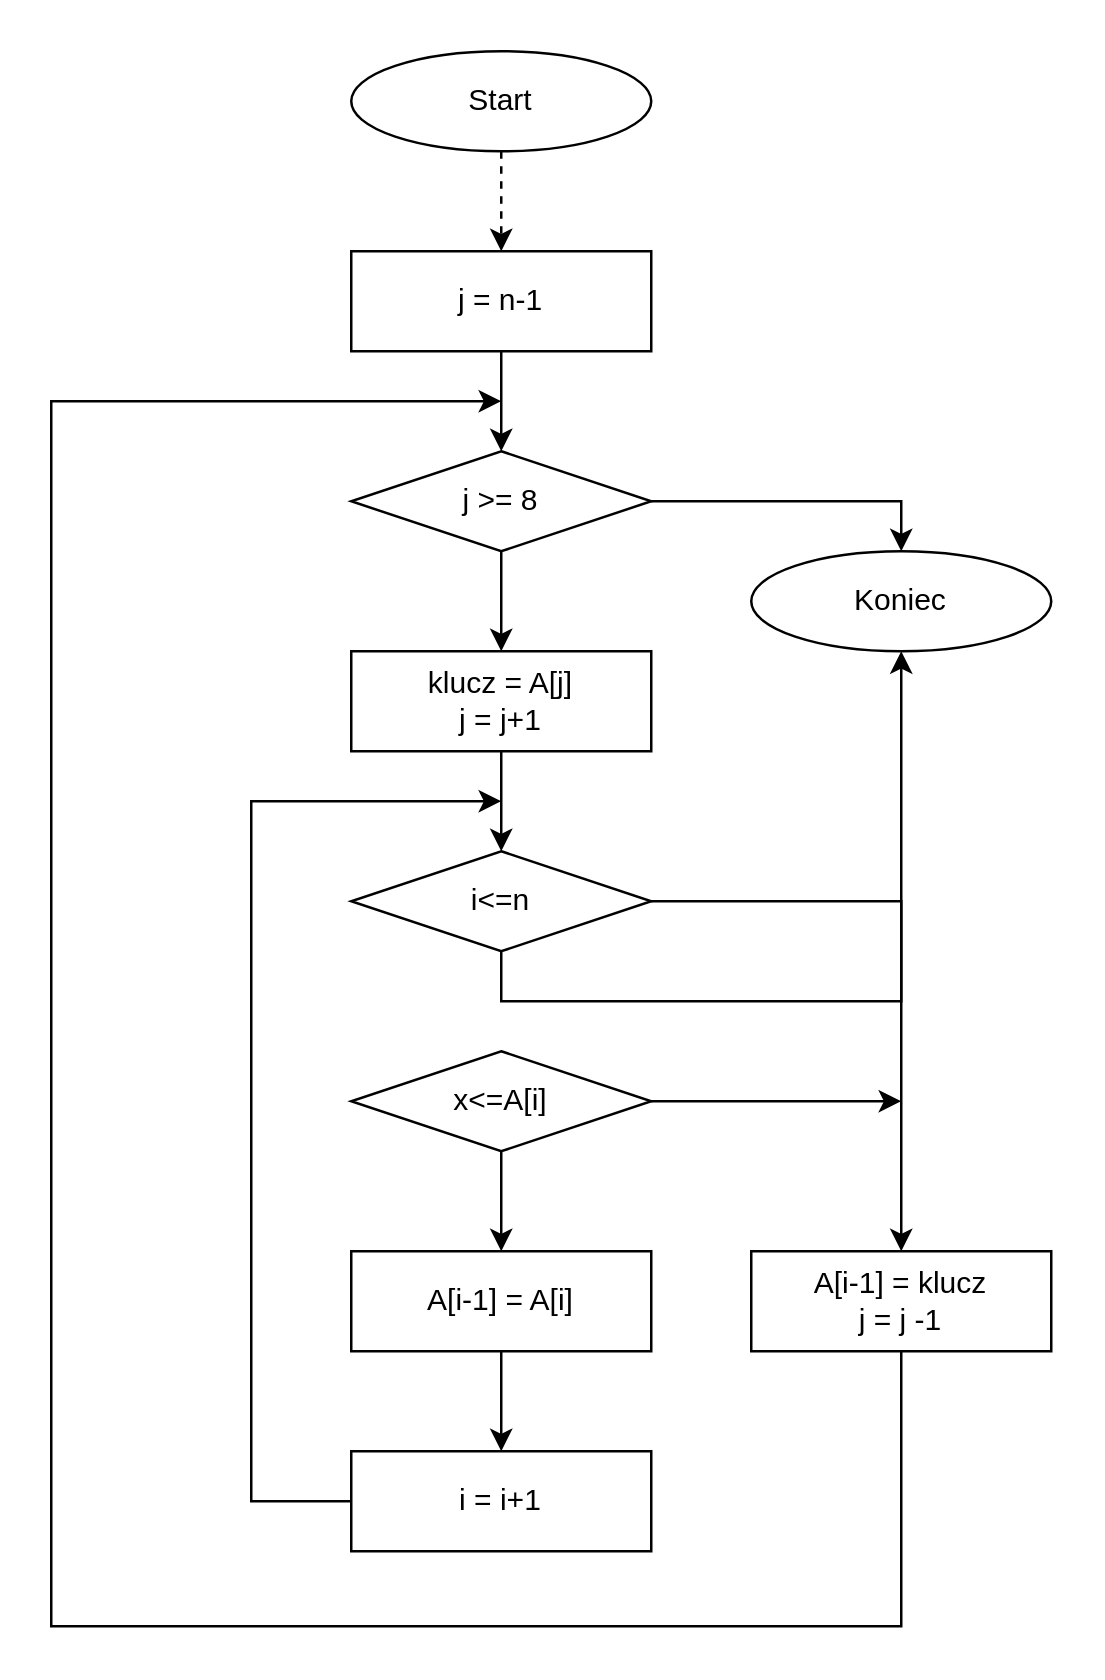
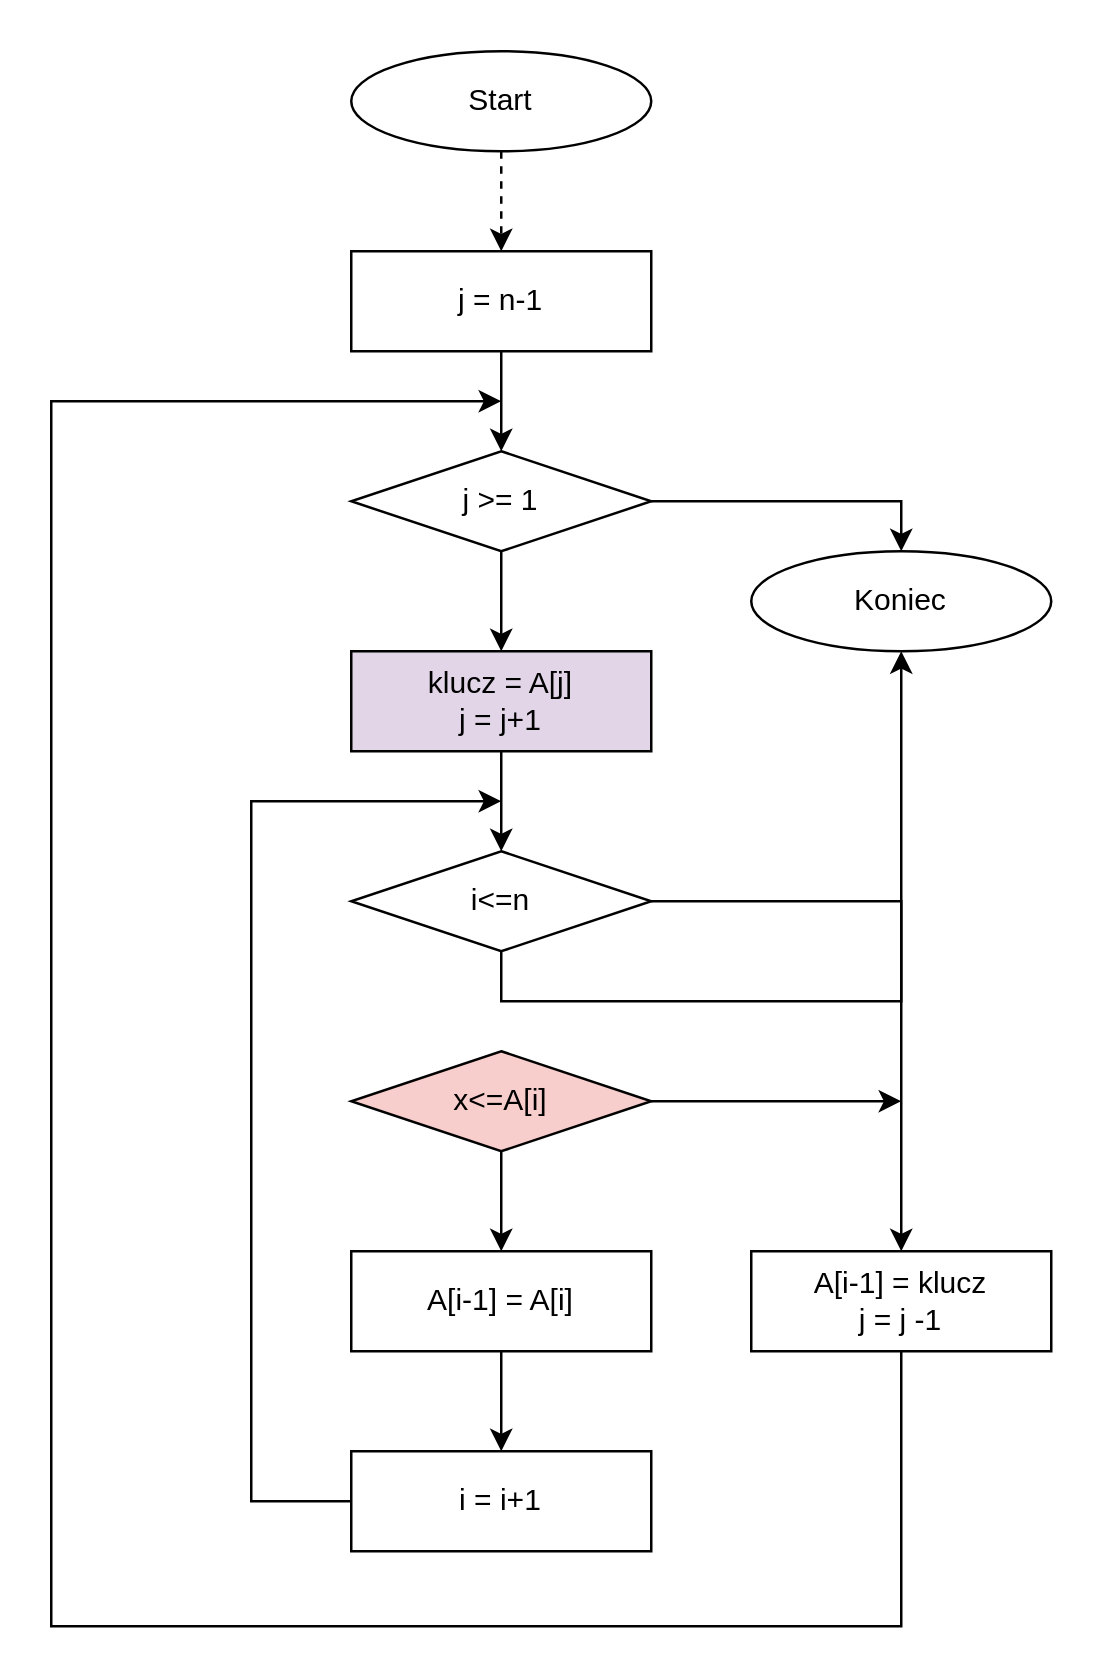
(501, 501) -> (501, 501)
(501, 701) -> (501, 701)
(501, 1101) -> (501, 1101)
